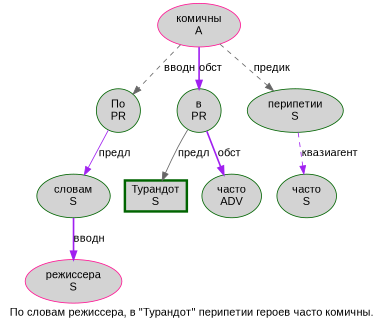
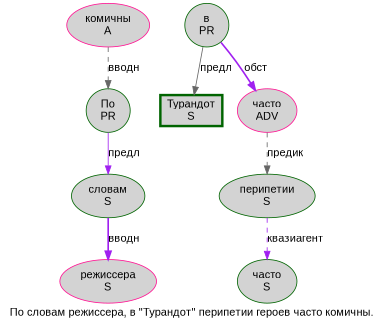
(199, 64) -> none
(244, 65) -> (267, 149)
(232, 196) -> (267, 111)
